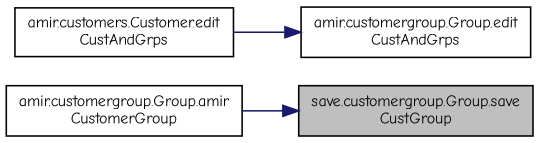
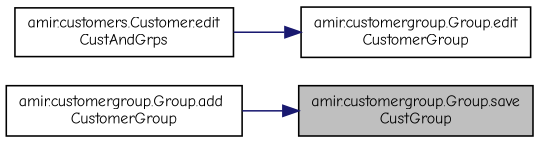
(416, 32) -> (416, 32)
(124, 111) -> (124, 111)
(416, 111) -> (416, 111)
